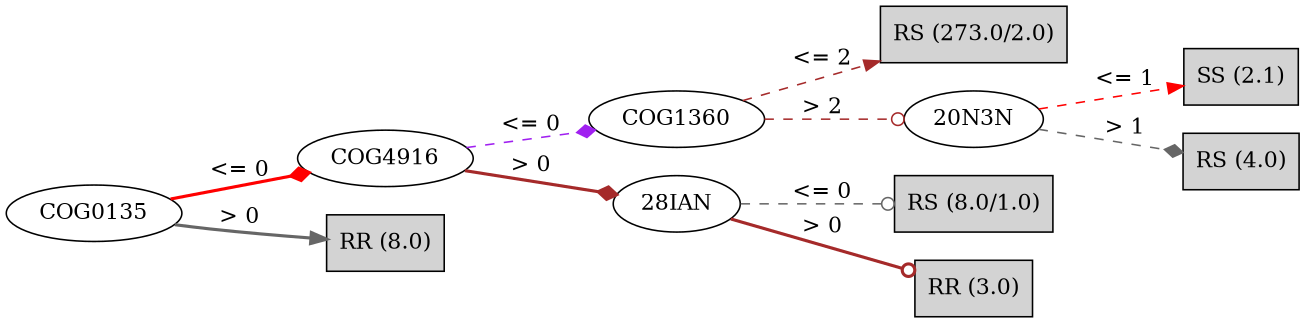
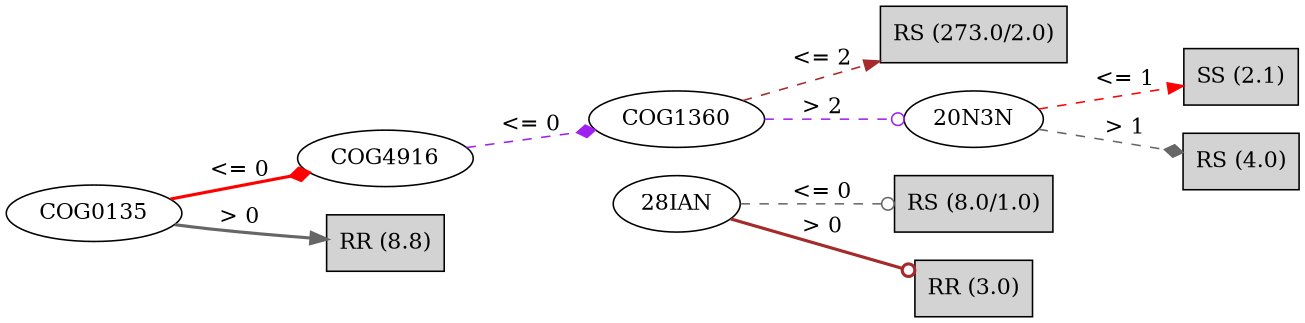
(828, 119) -> (828, 119)
(531, 181) -> none
(385, 243) -> (385, 243)
